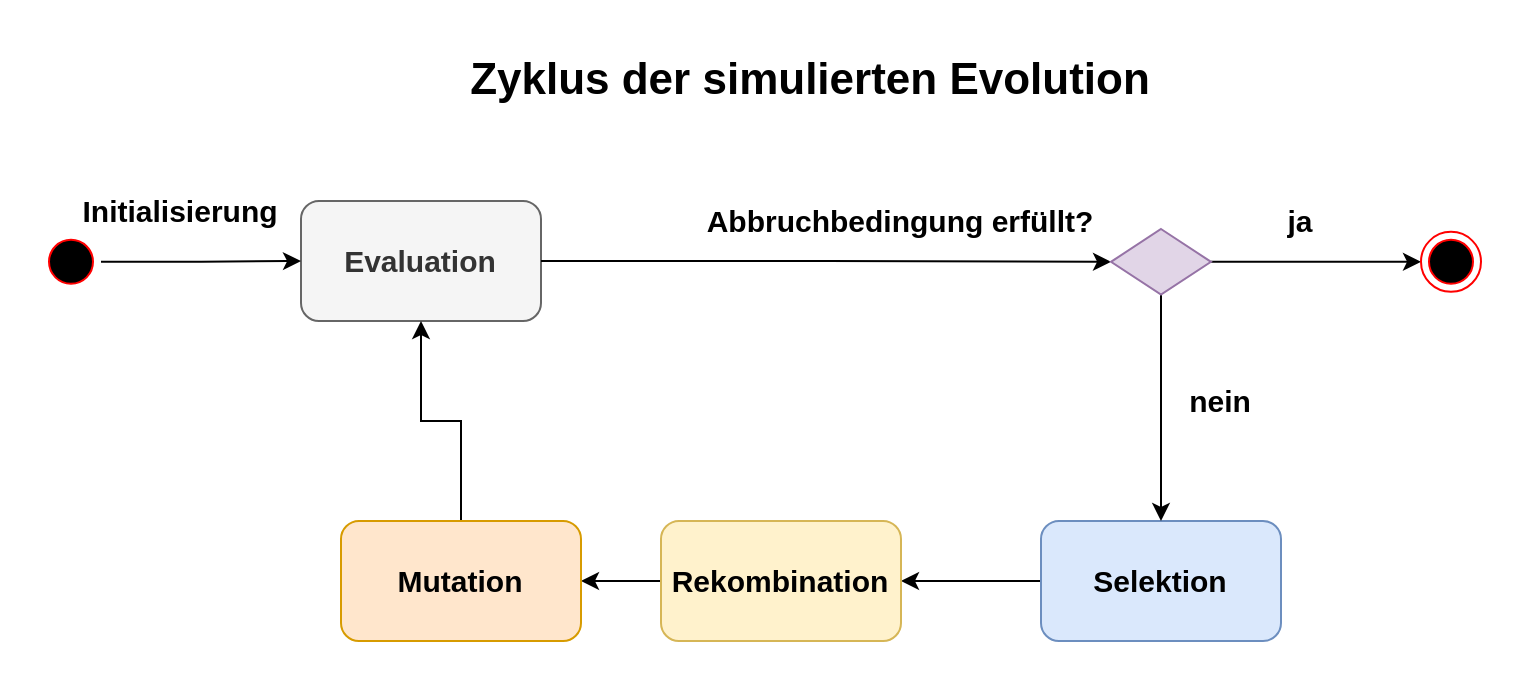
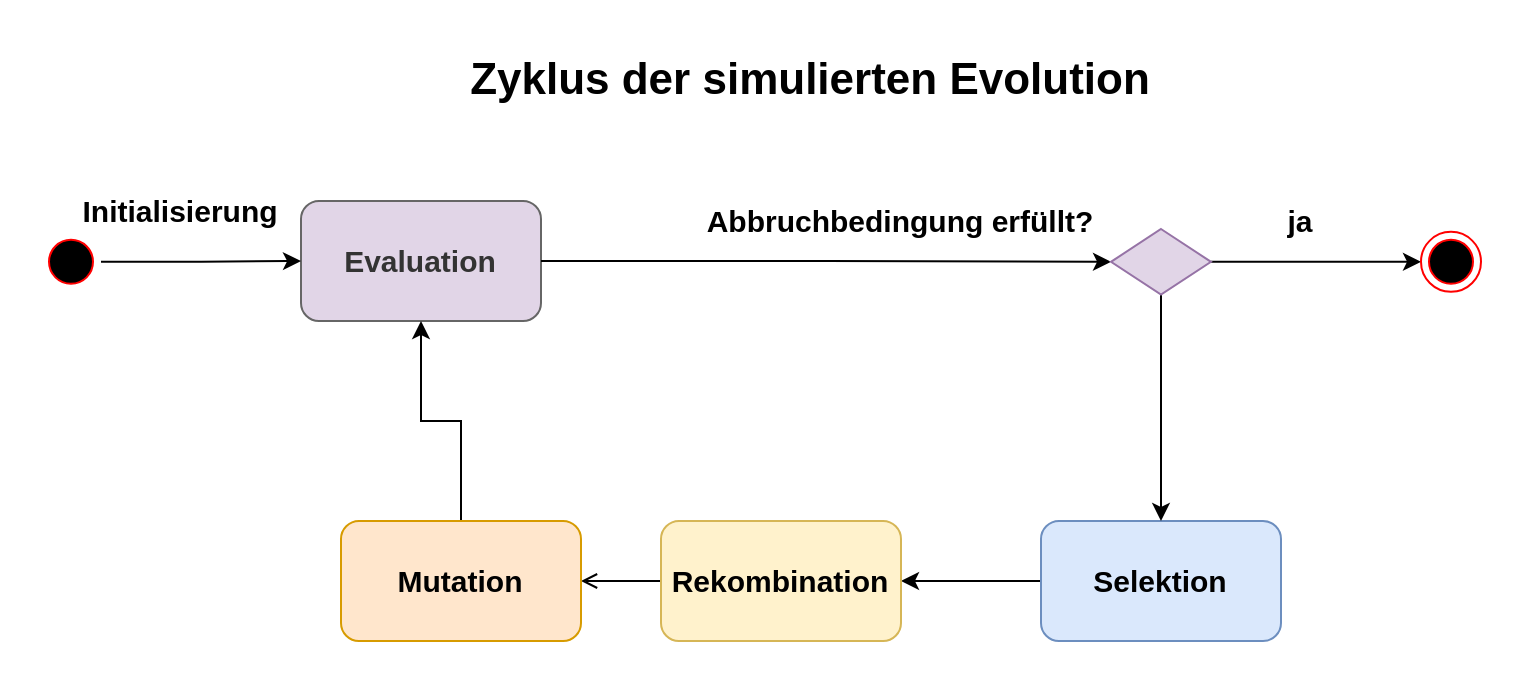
(421, 261) -> (421, 261)
(1221, 401) -> none
(596, 581) -> (593, 581)
